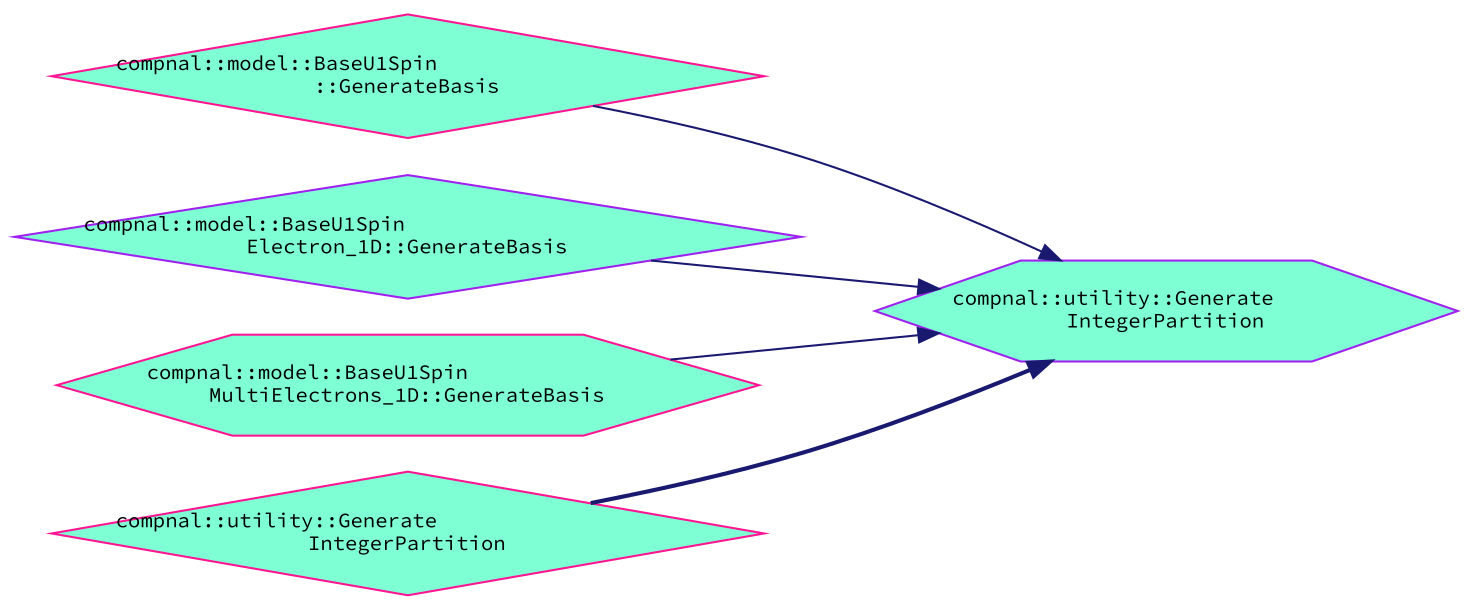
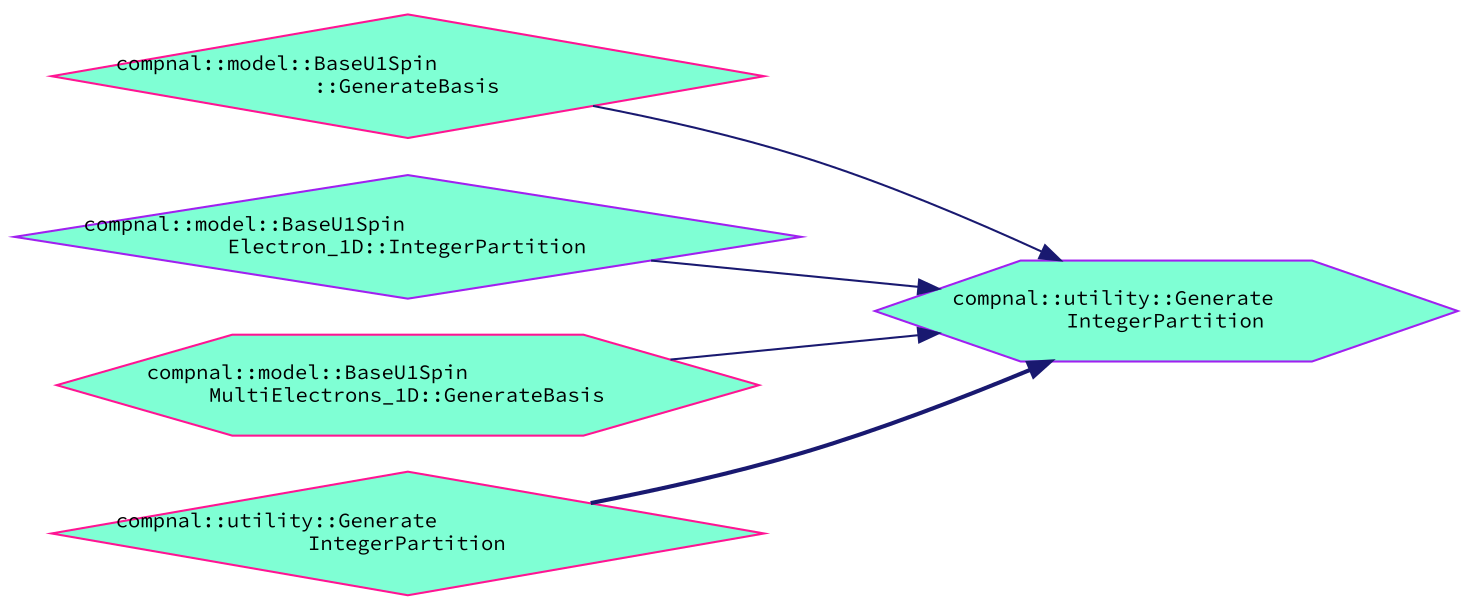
(408, 237) -> (408, 237)
